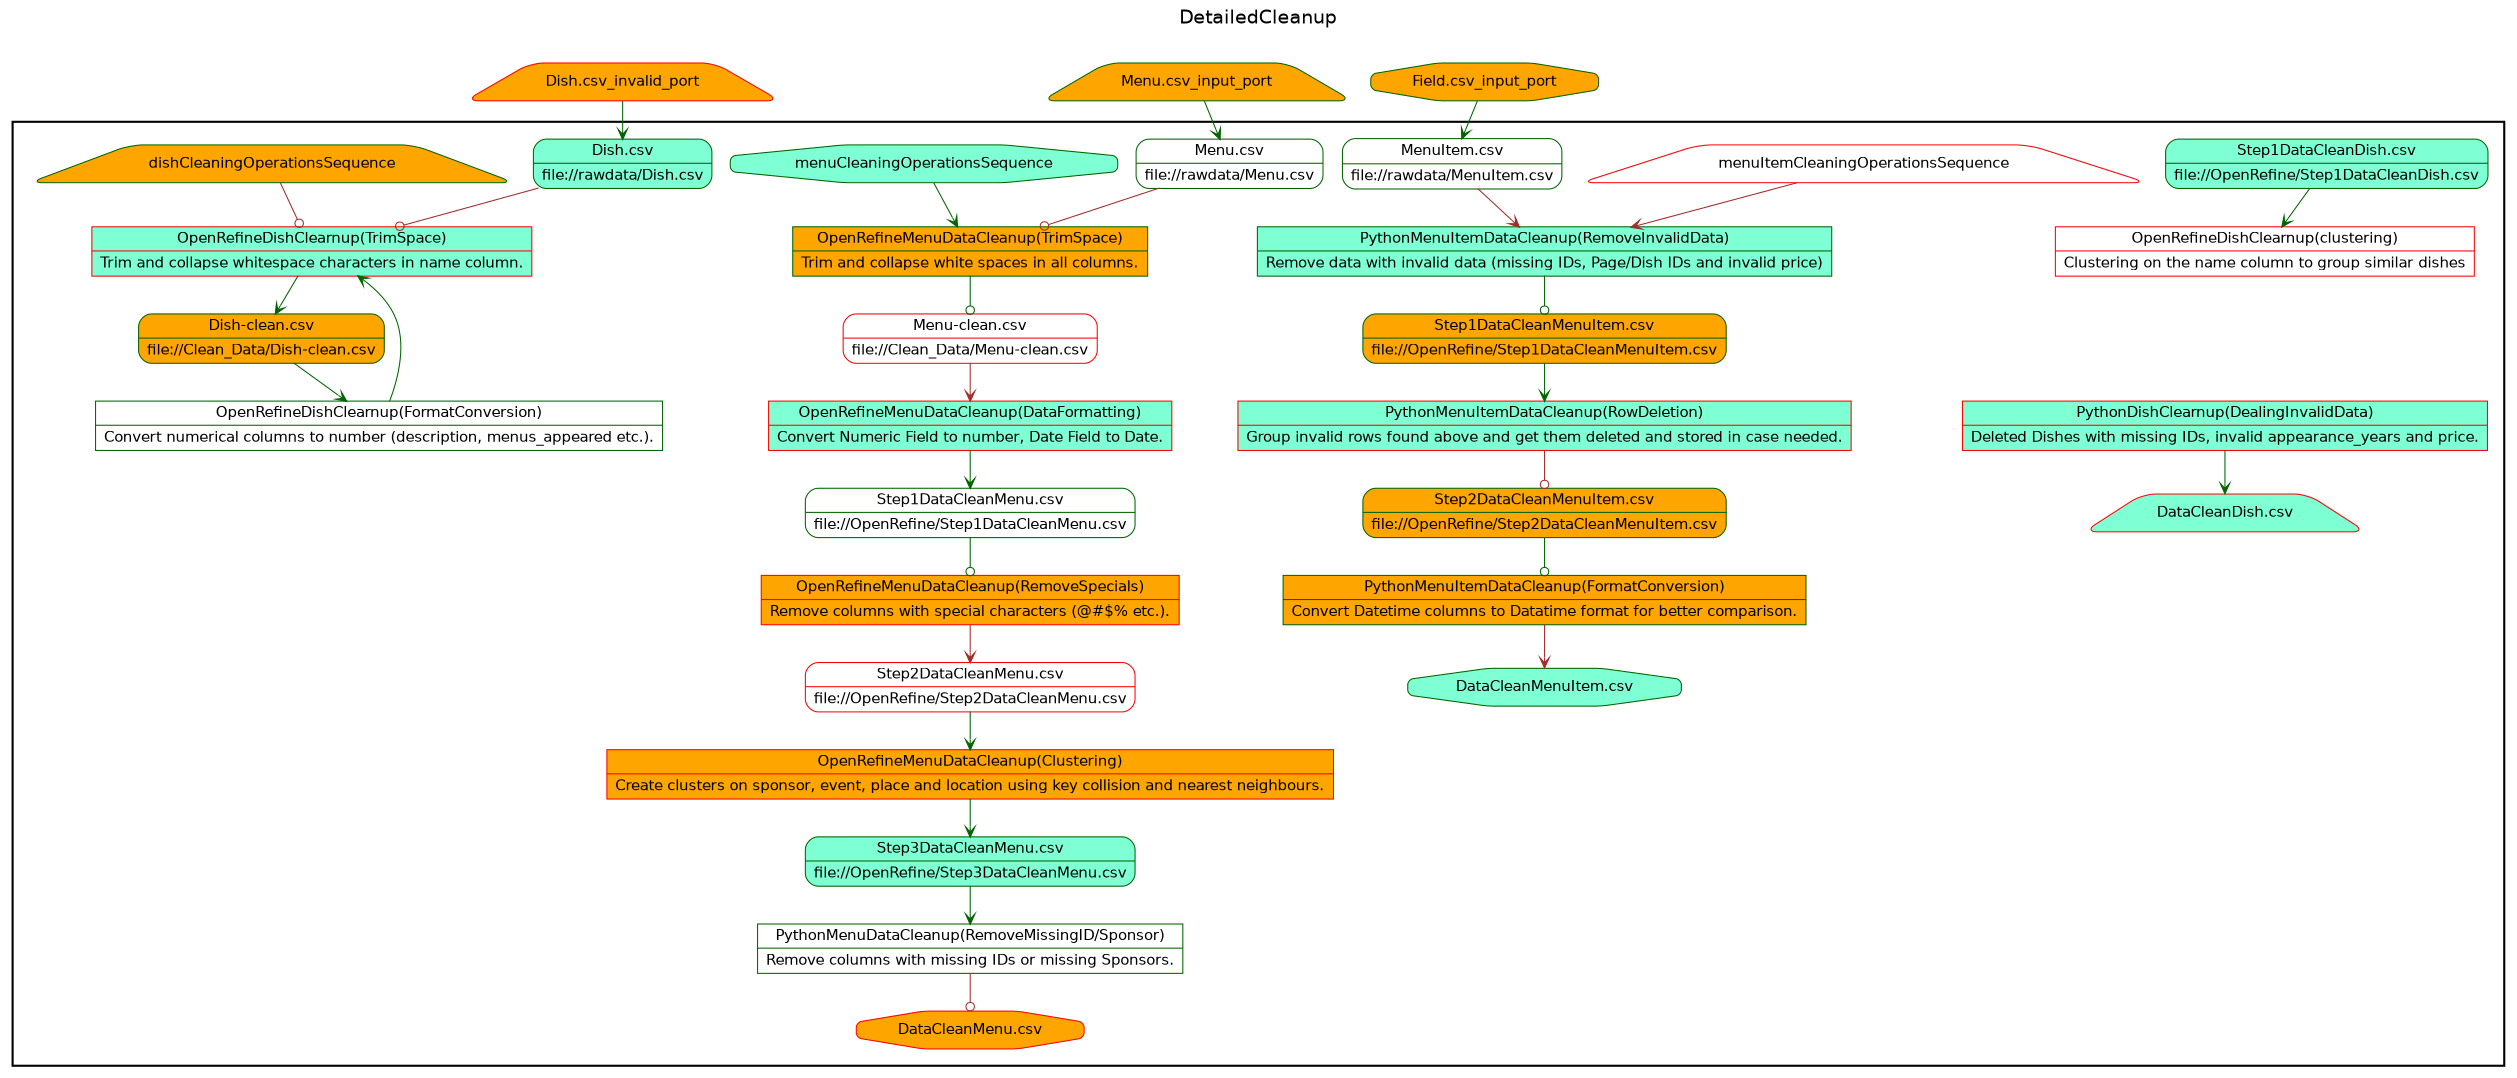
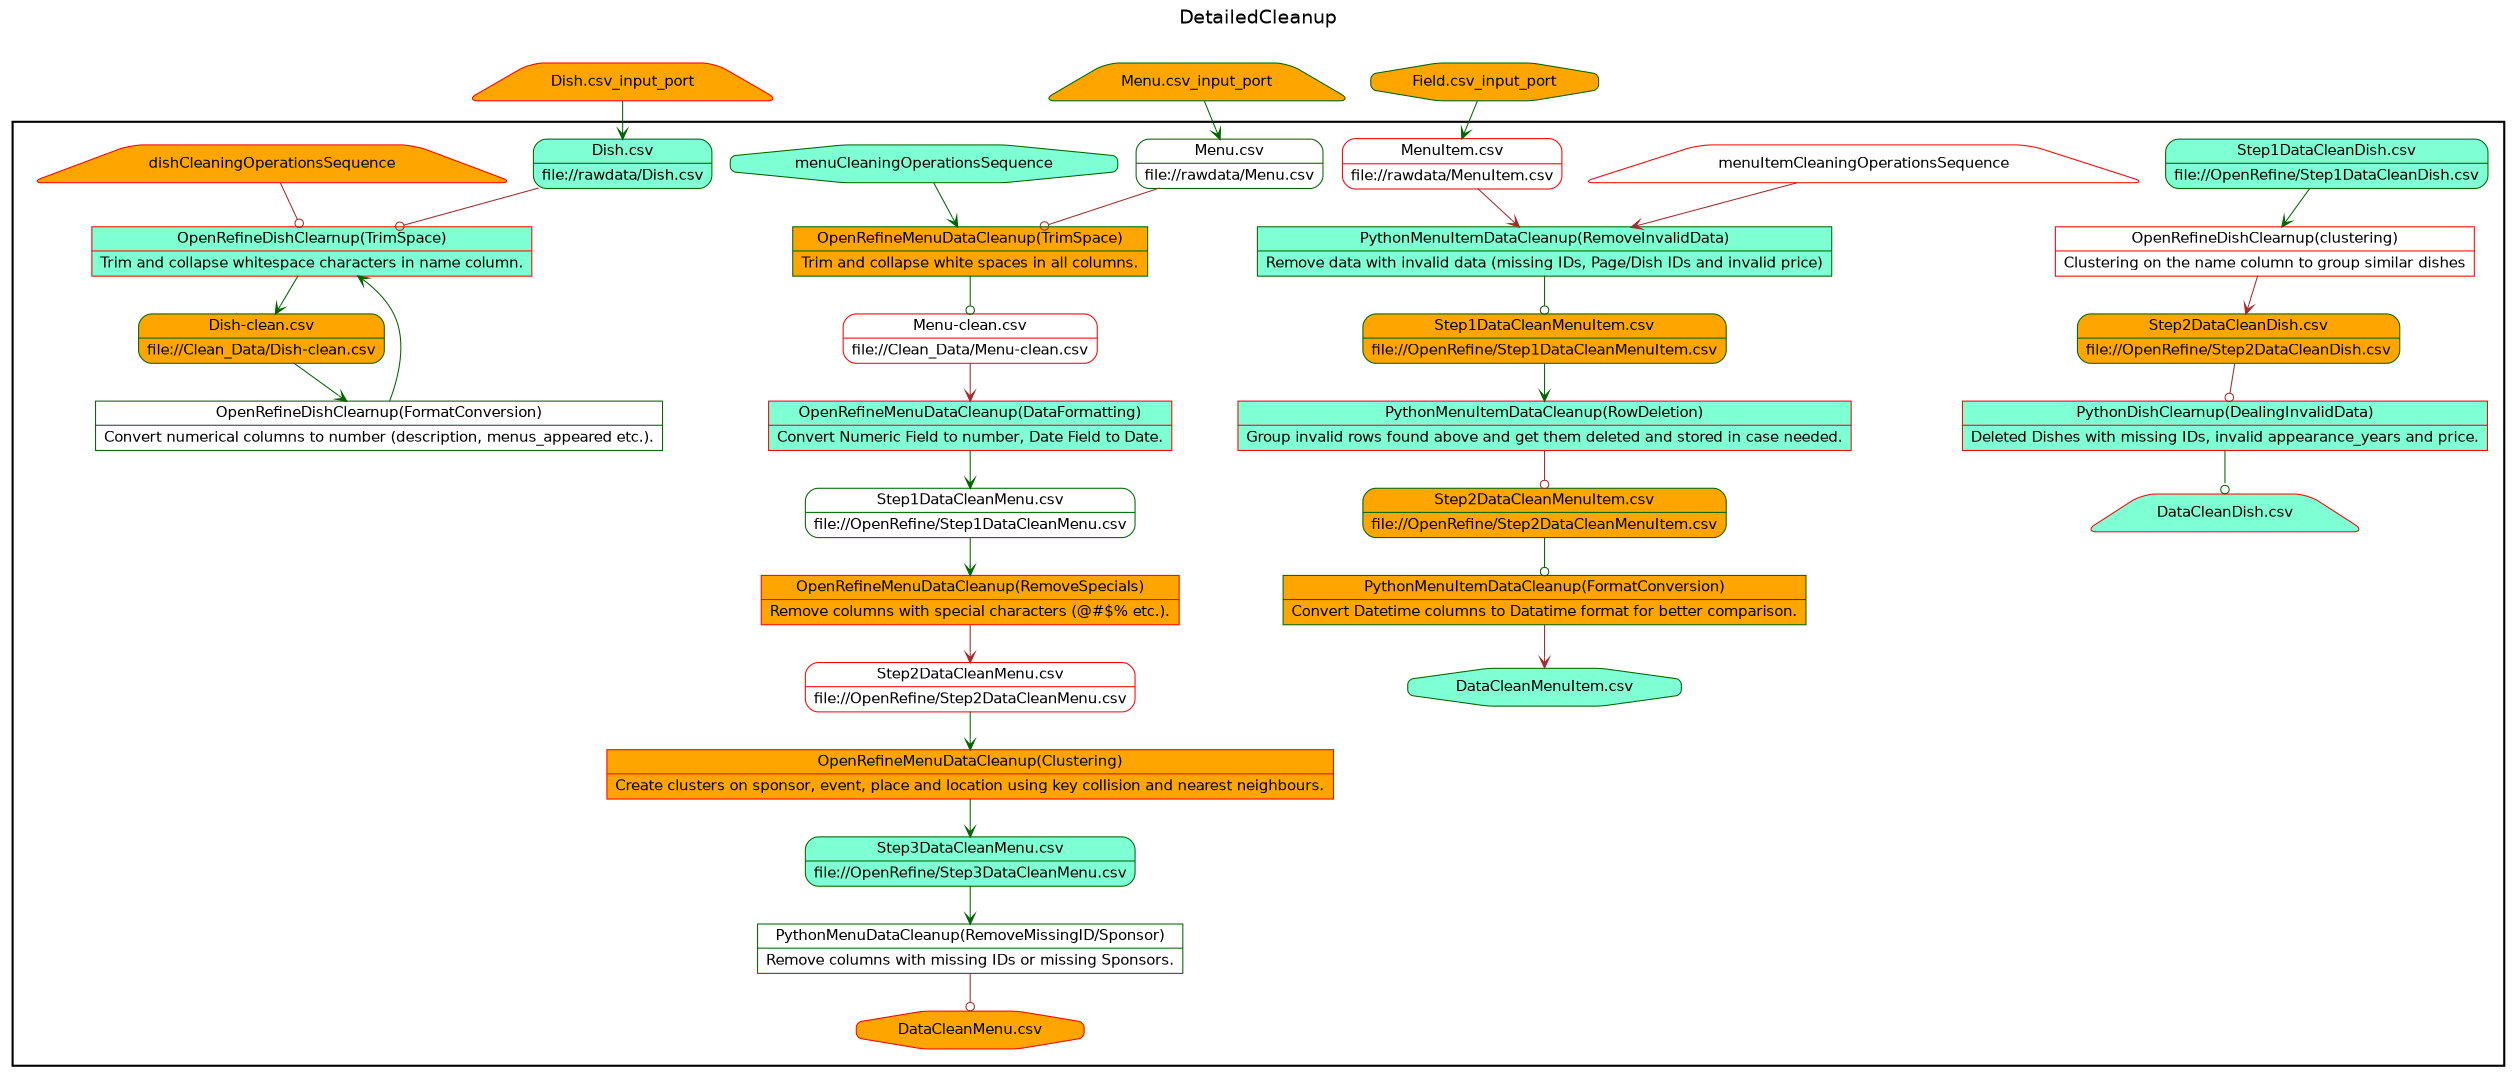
(623, 82) -> (623, 82)
(272, 164) -> (272, 164)
(1452, 164) -> (1452, 164)
none -> (2239, 339)
(2225, 467) -> (2225, 467)
(970, 552) -> (970, 552)
